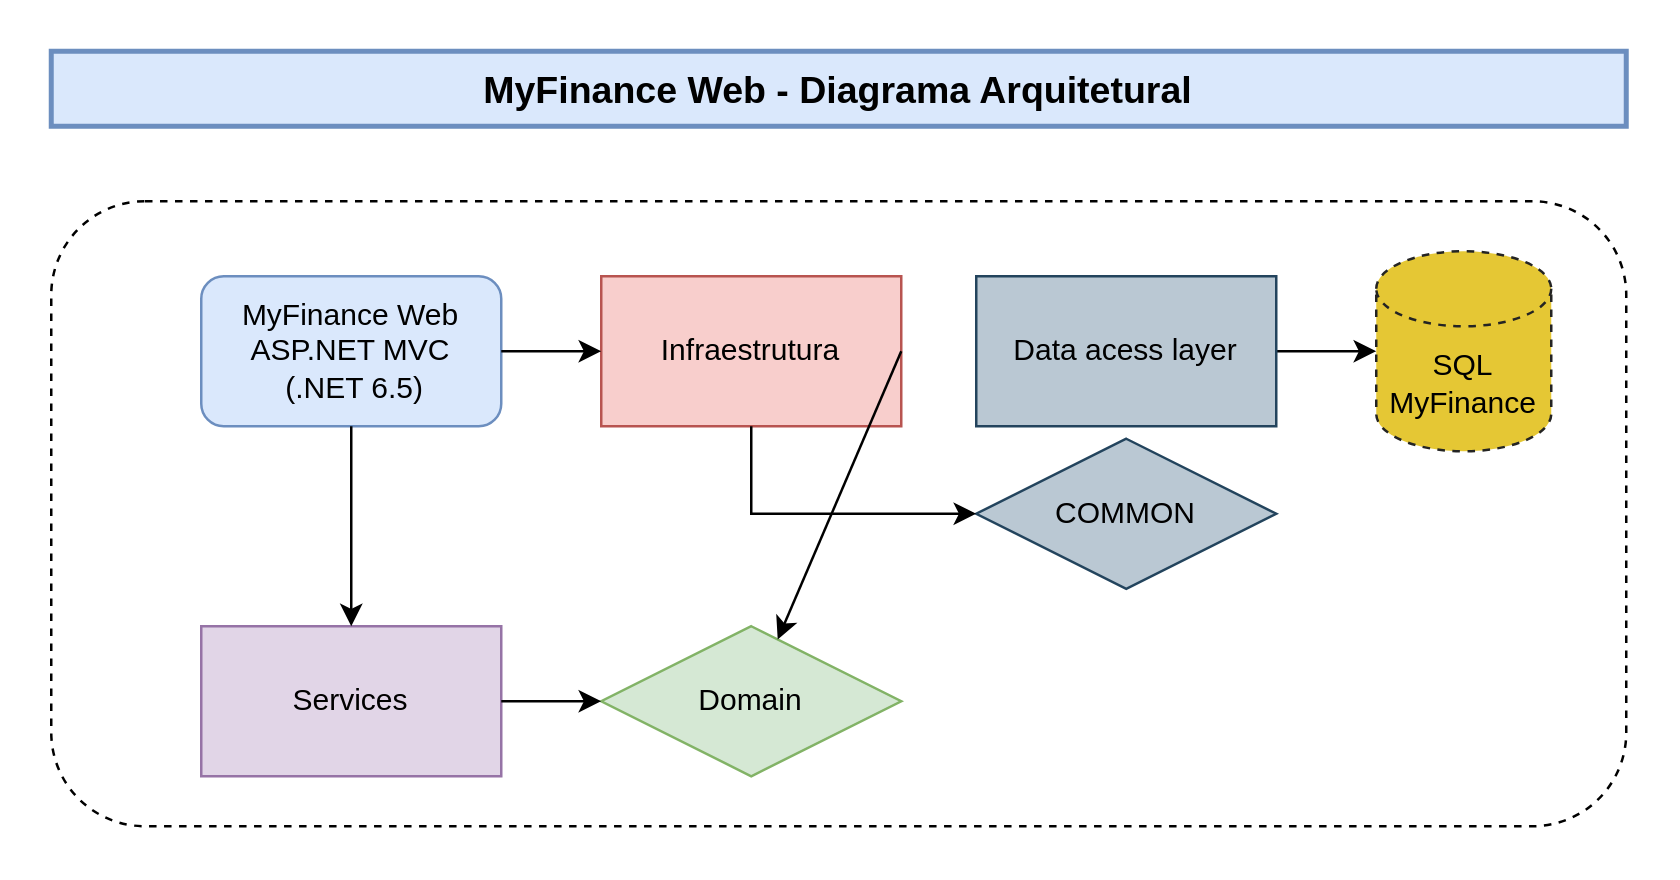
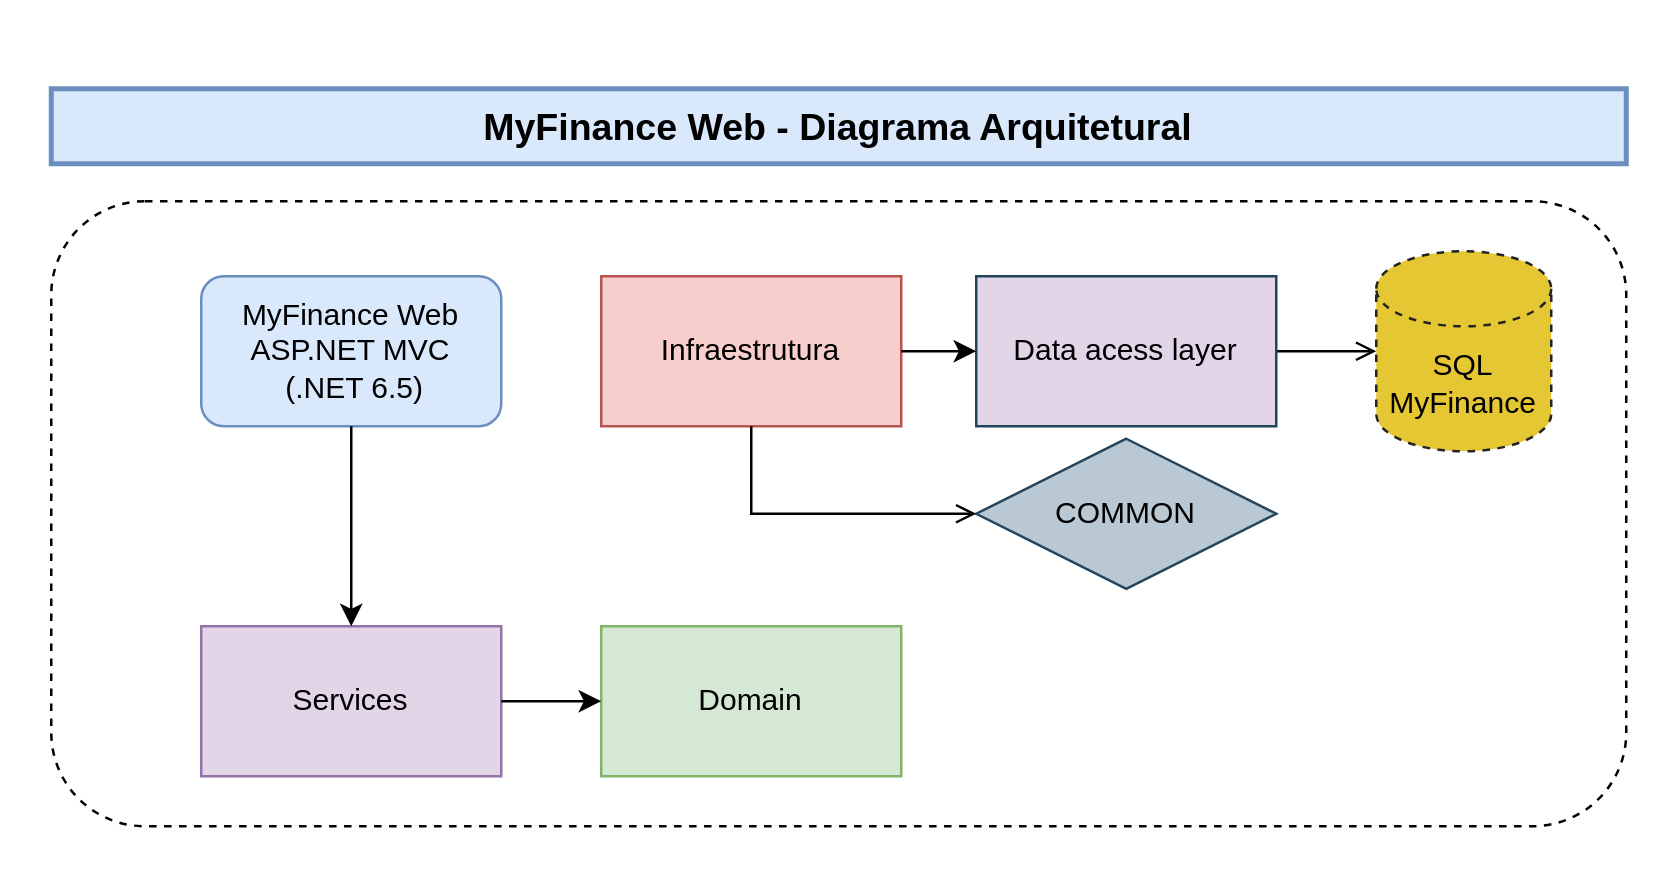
(839, 89) -> (839, 126)
(543, 351) -> none
(1126, 351) -> (1126, 351)
(1358, 351) -> (1362, 351)
(868, 430) -> (930, 351)
(958, 514) -> (962, 514)
(751, 701) -> (751, 701)
